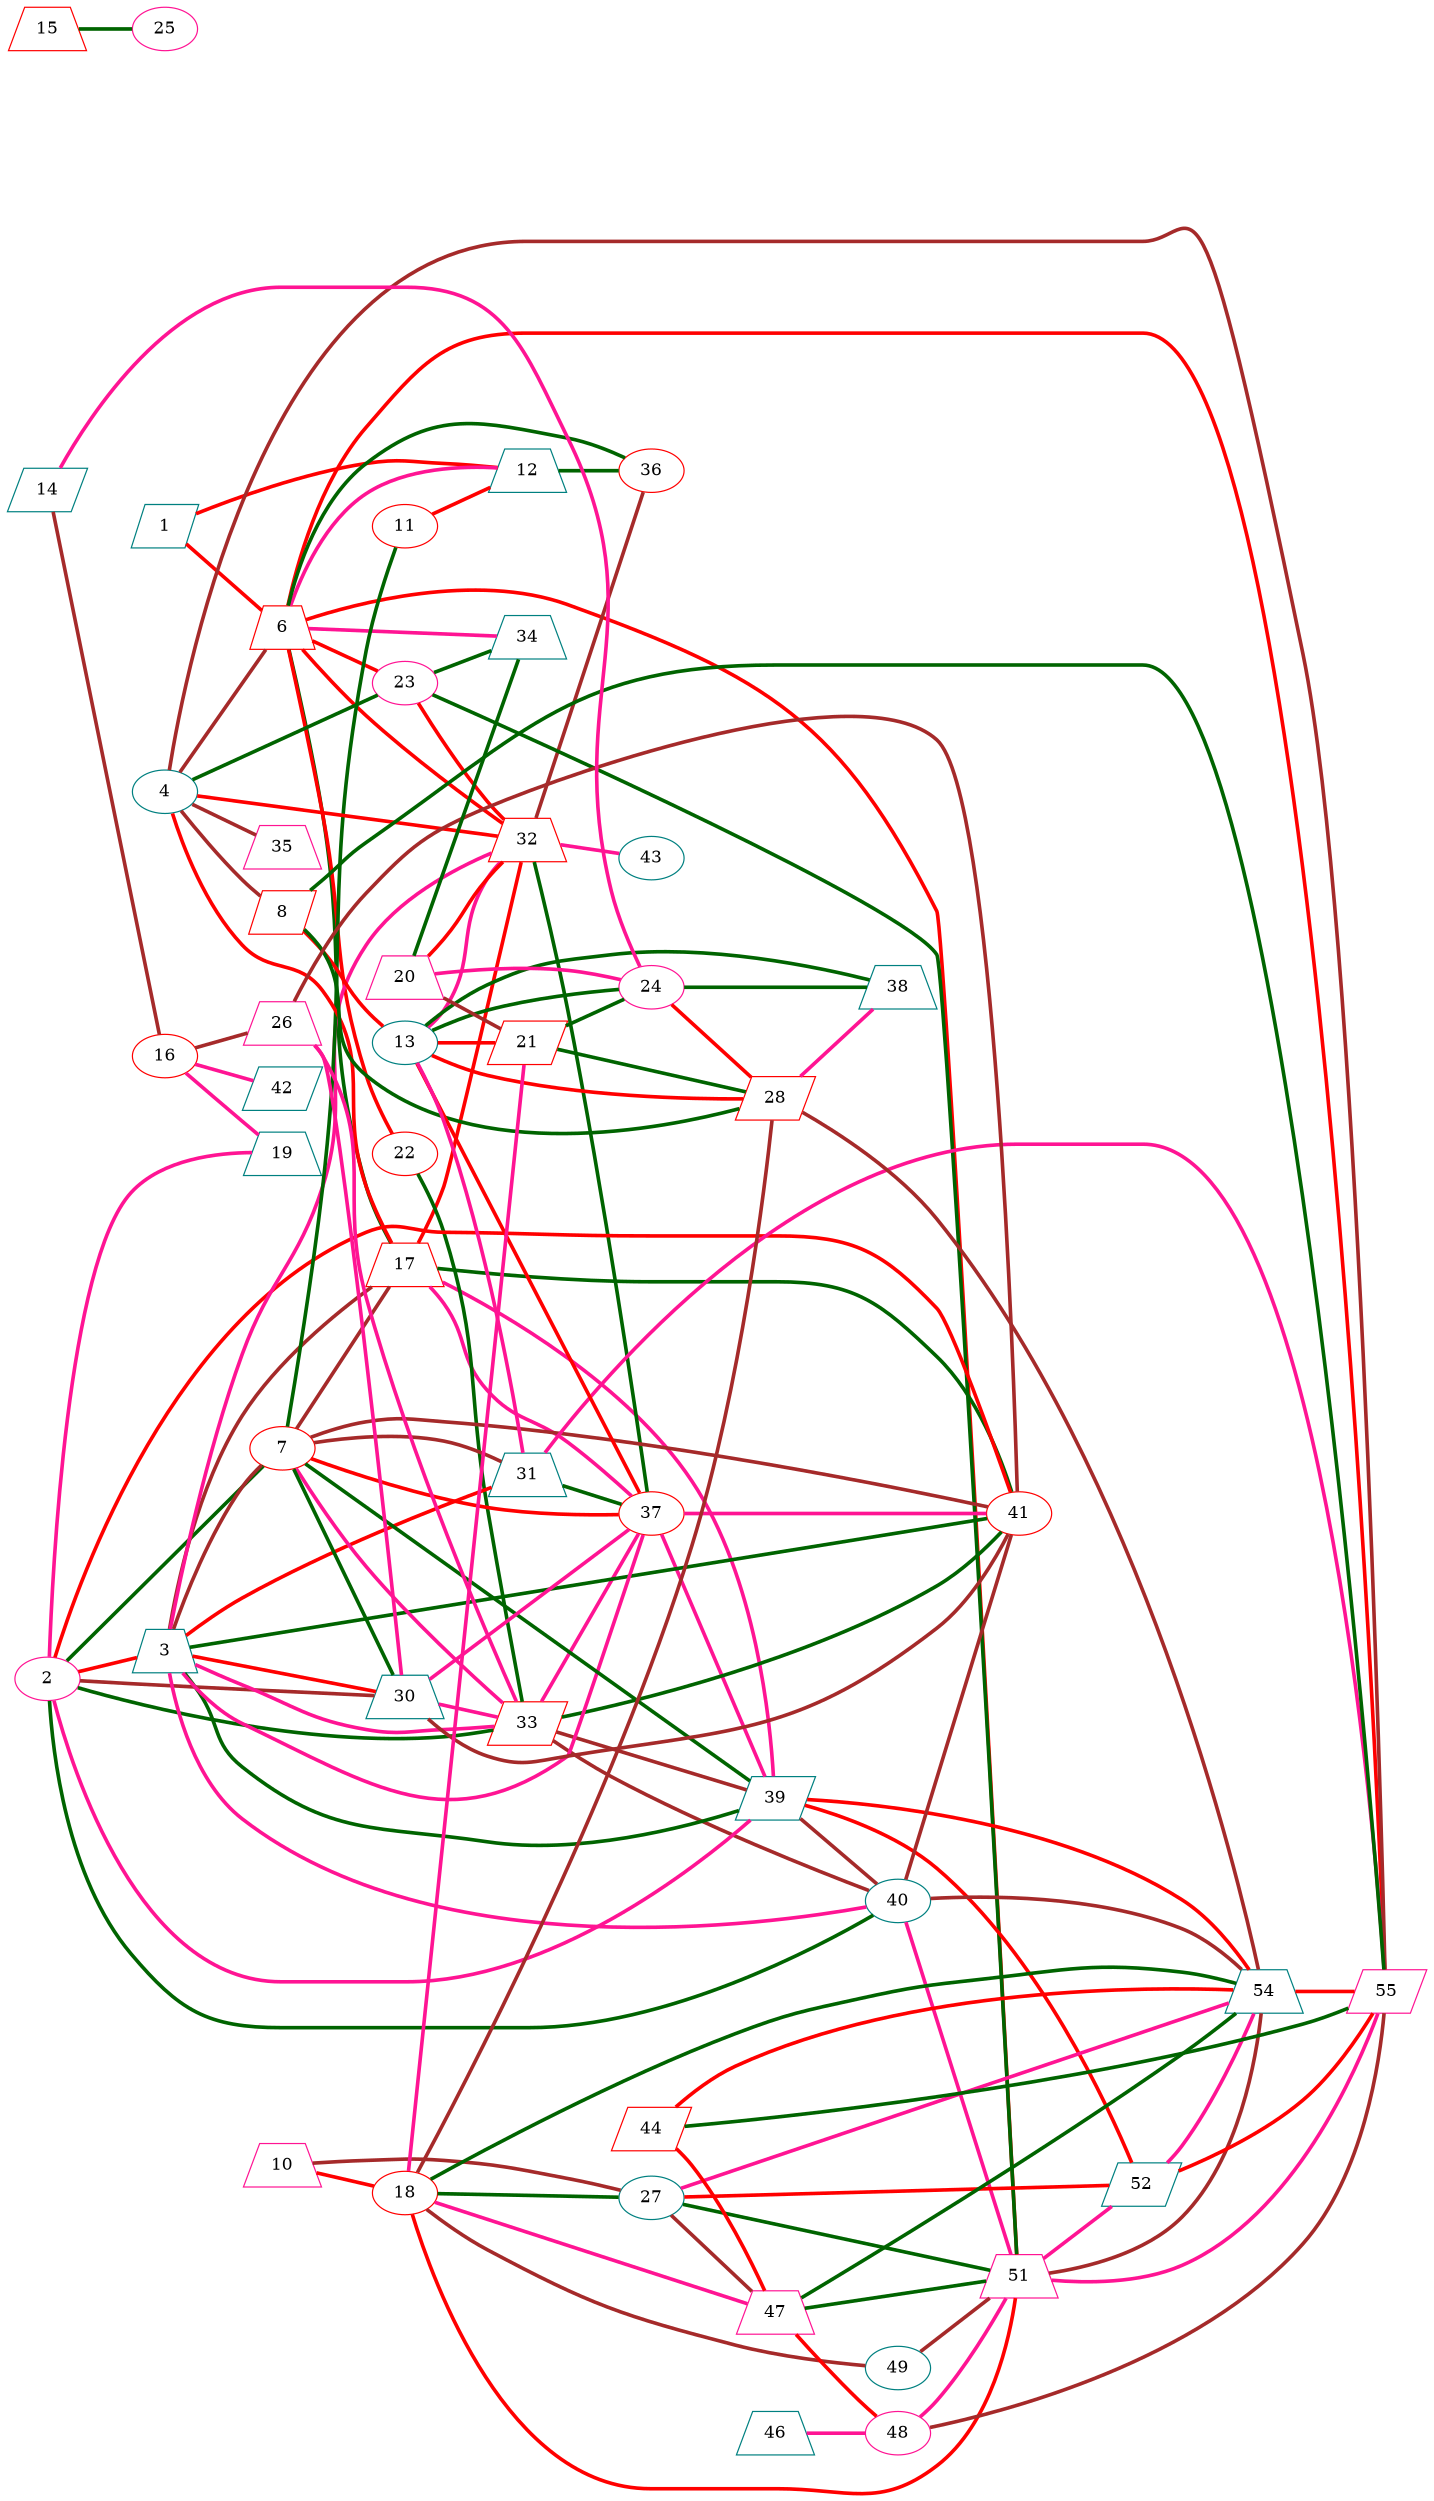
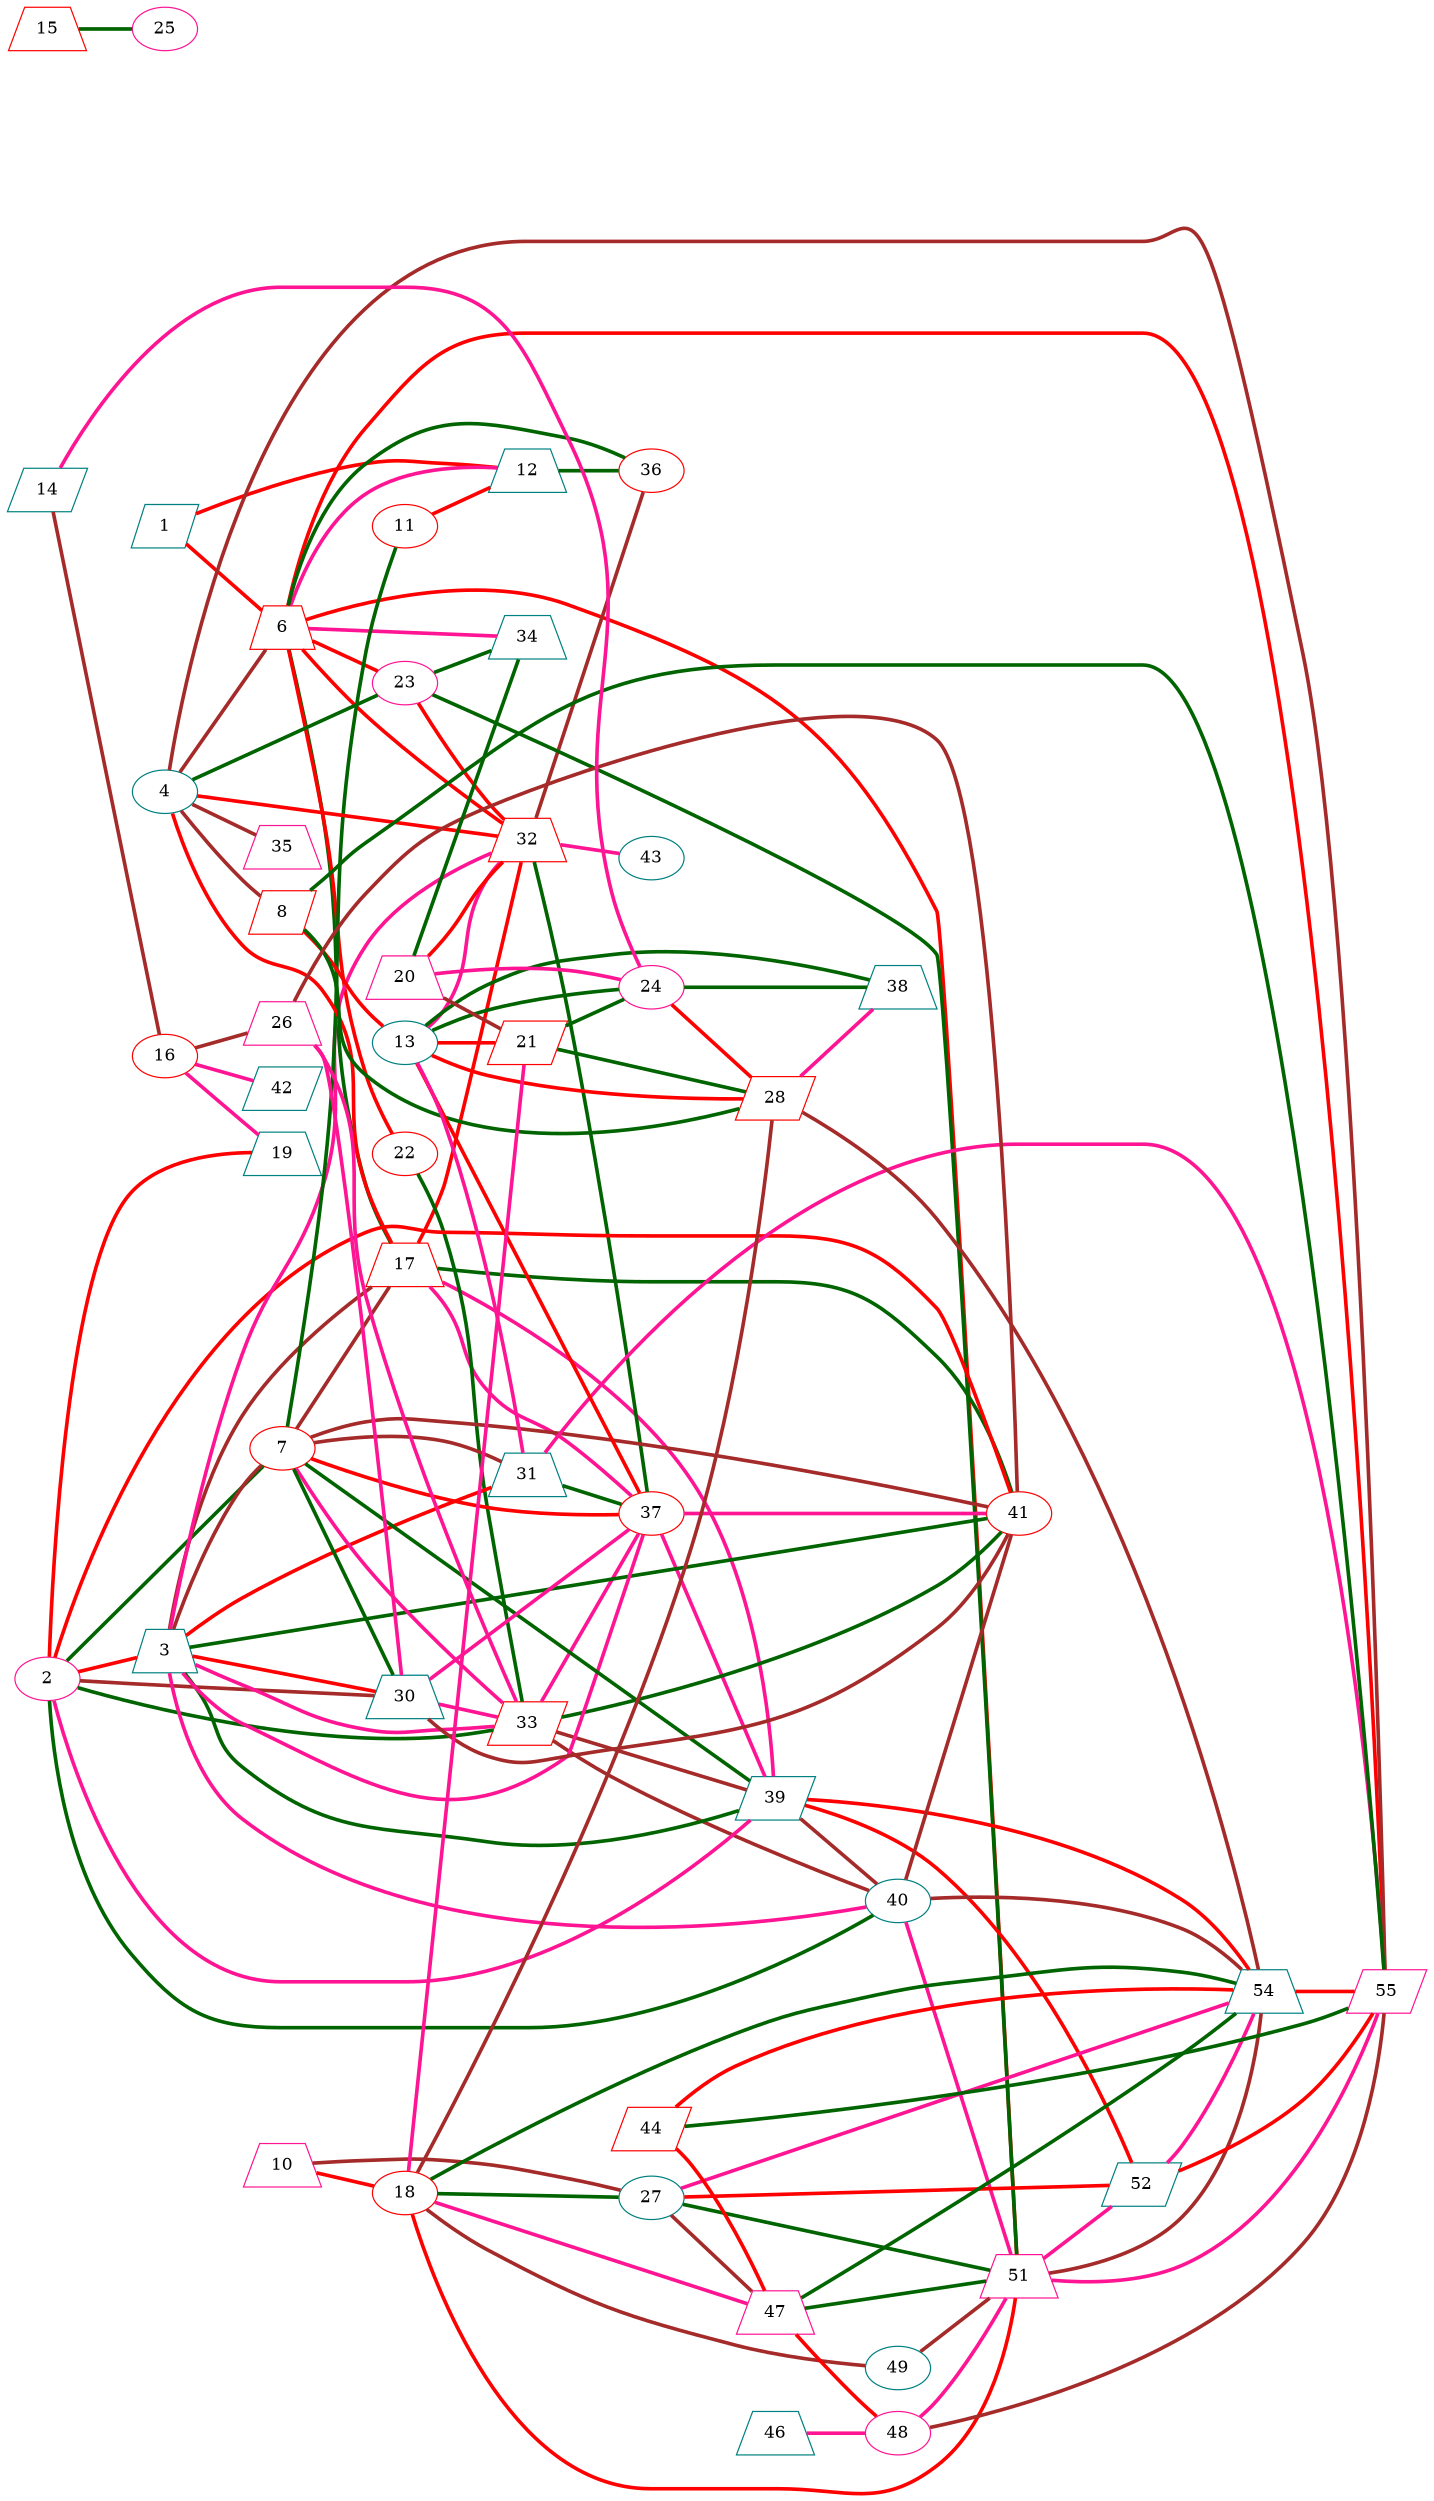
(77, 1355) -> (77, 1355)
